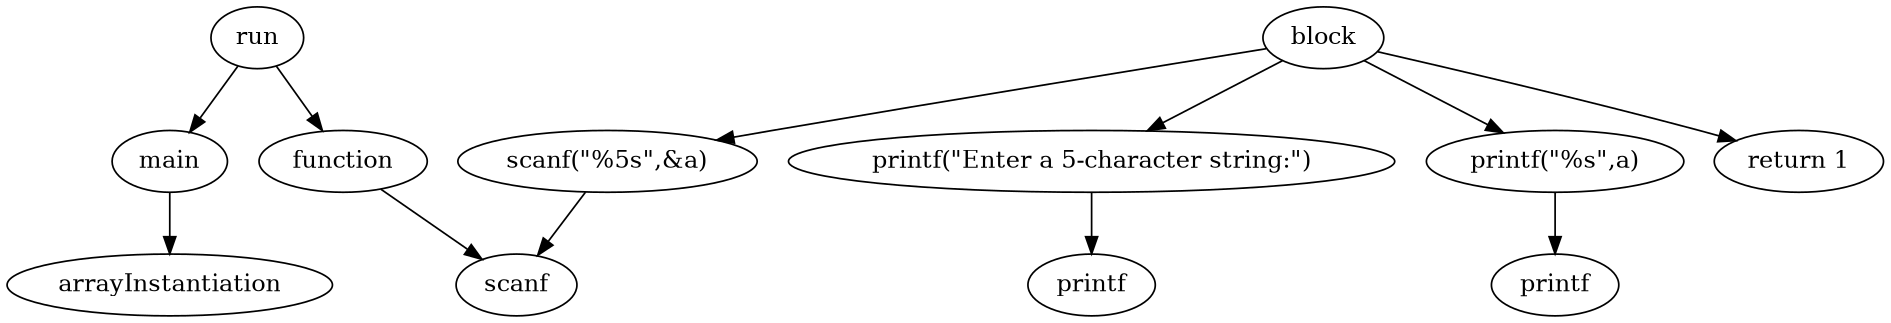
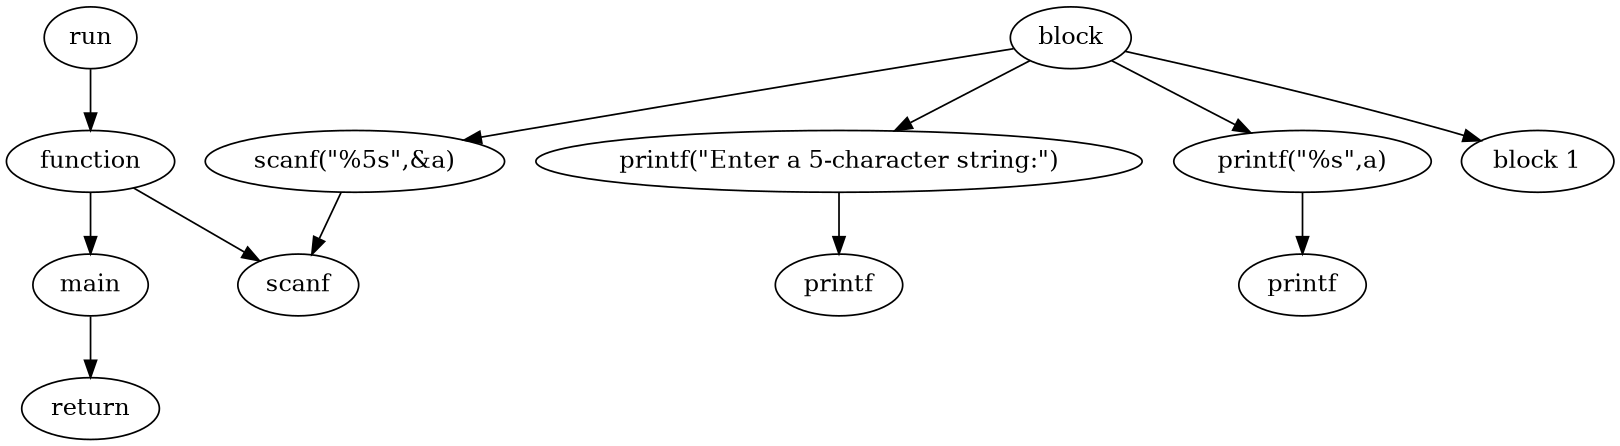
(219, 92) -> (91, 215)
(1799, 161) -> (1538, 161)
(170, 285) -> (91, 409)
